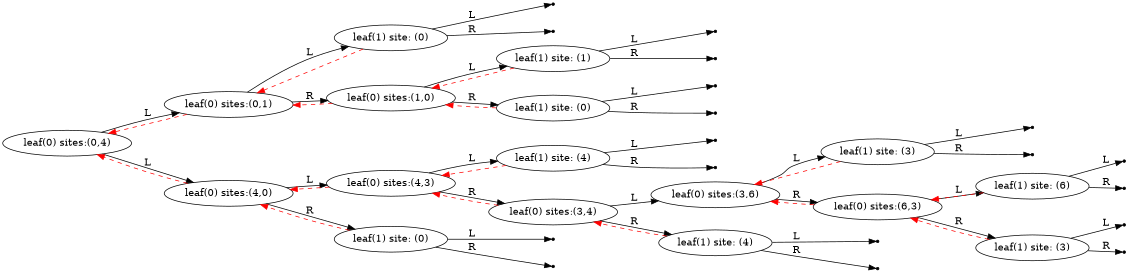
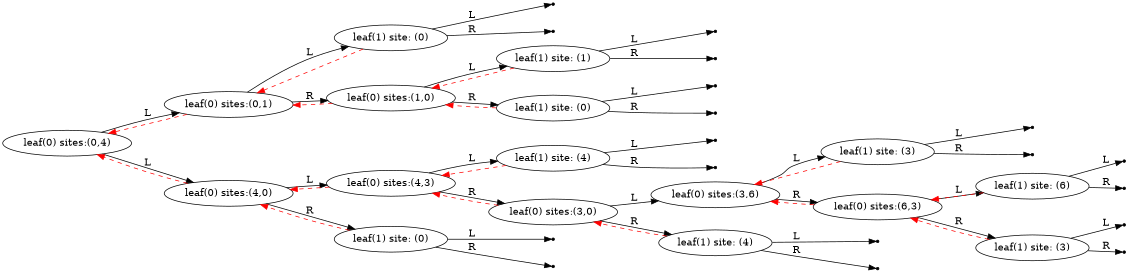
(553, 212) -> (553, 212)
